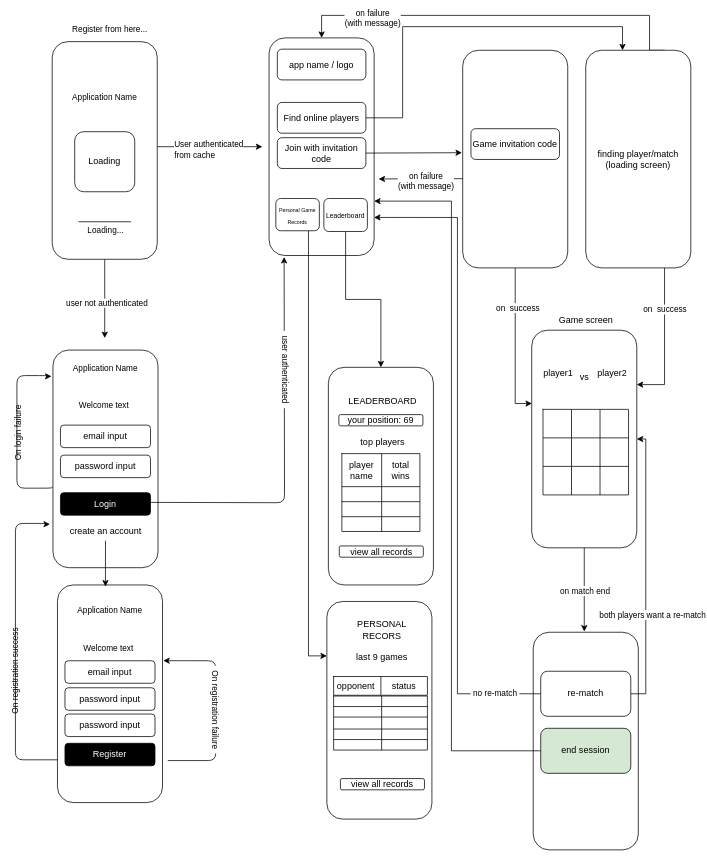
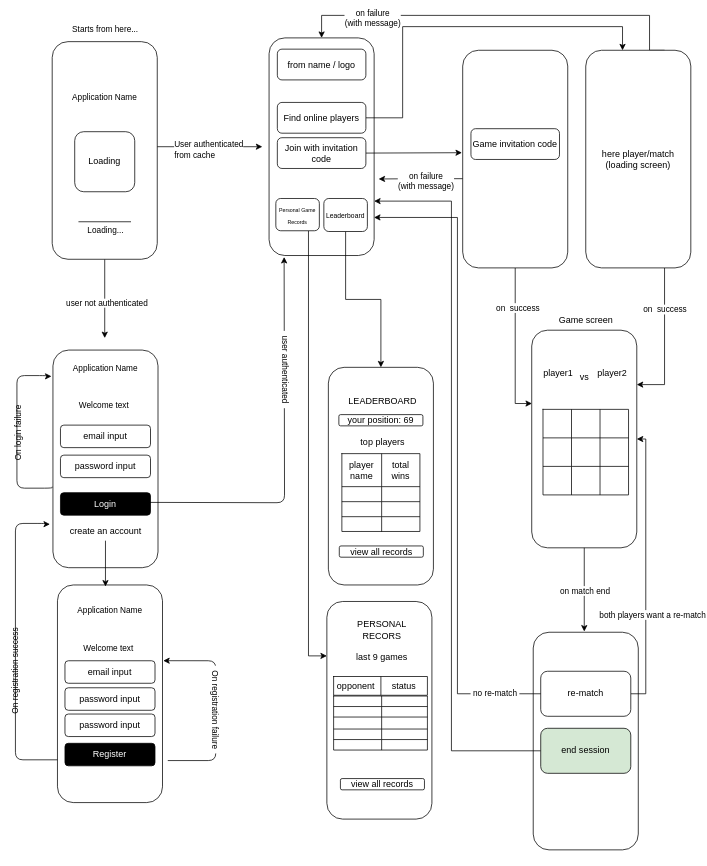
(115, 35) -> (114, 30)
(321, 65) -> (321, 65)
(638, 159) -> (638, 159)
